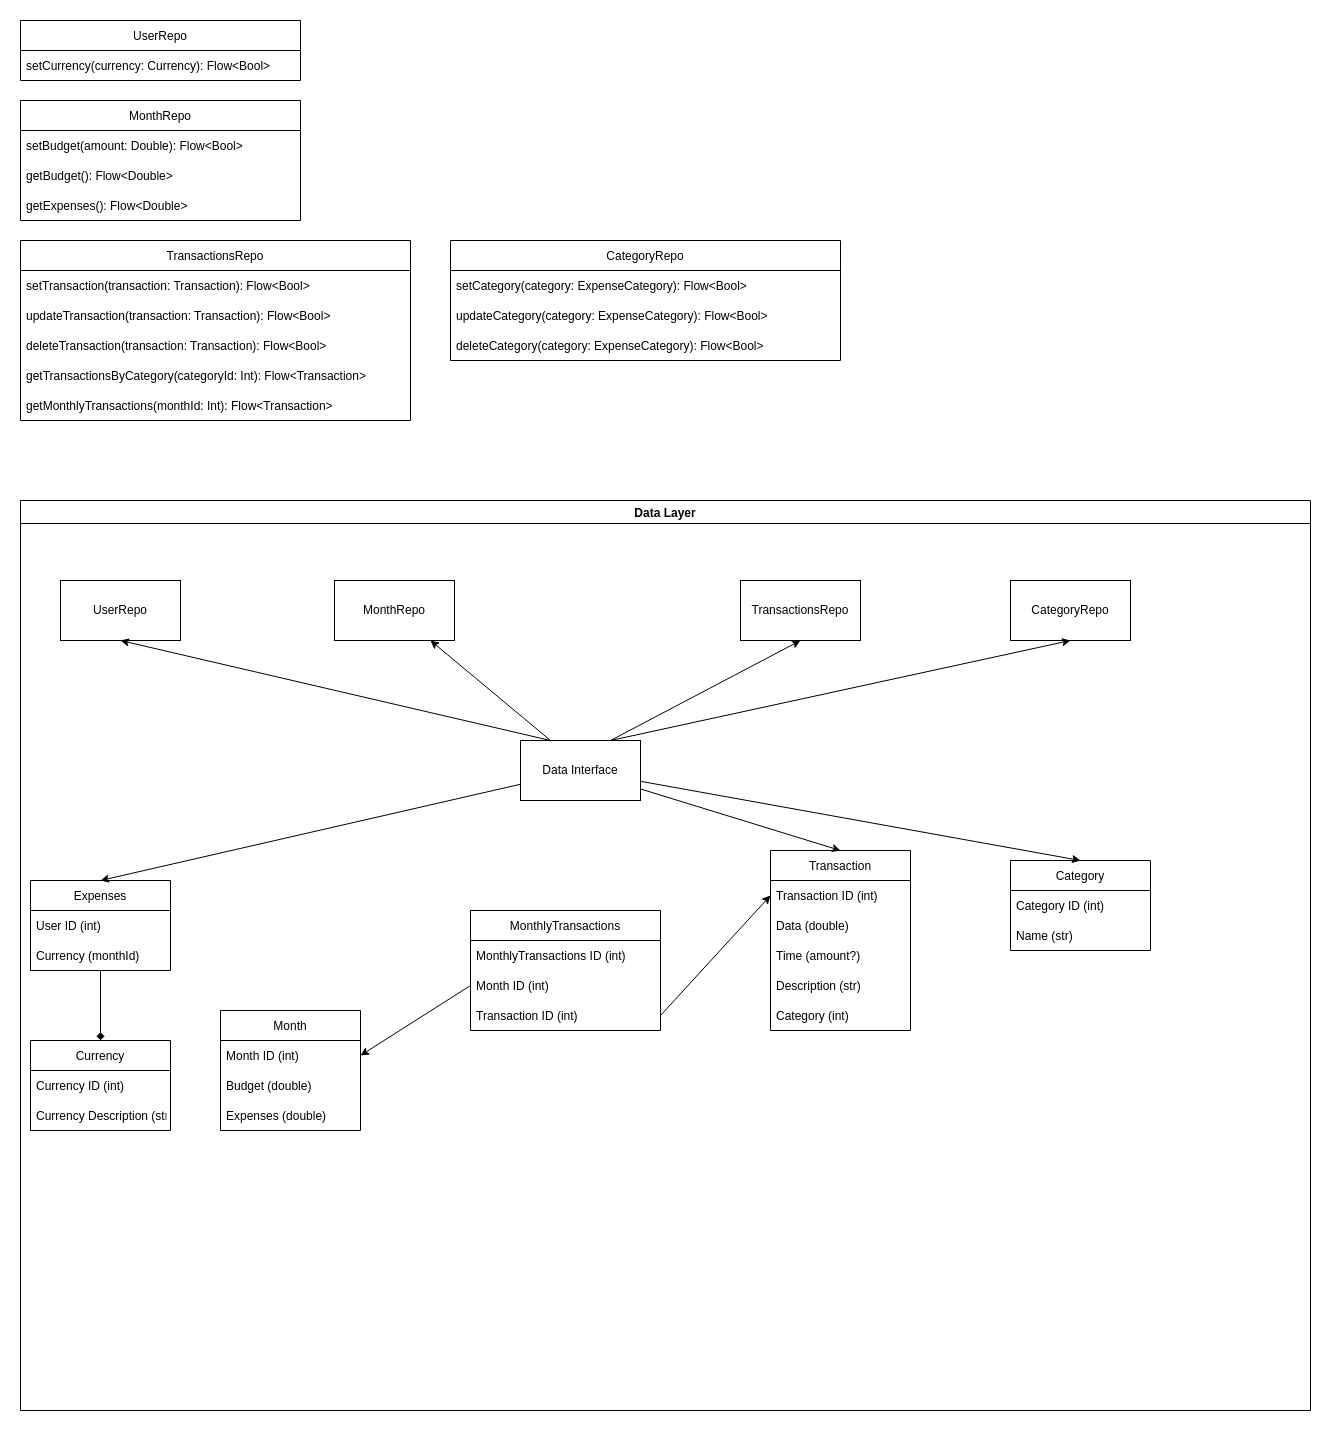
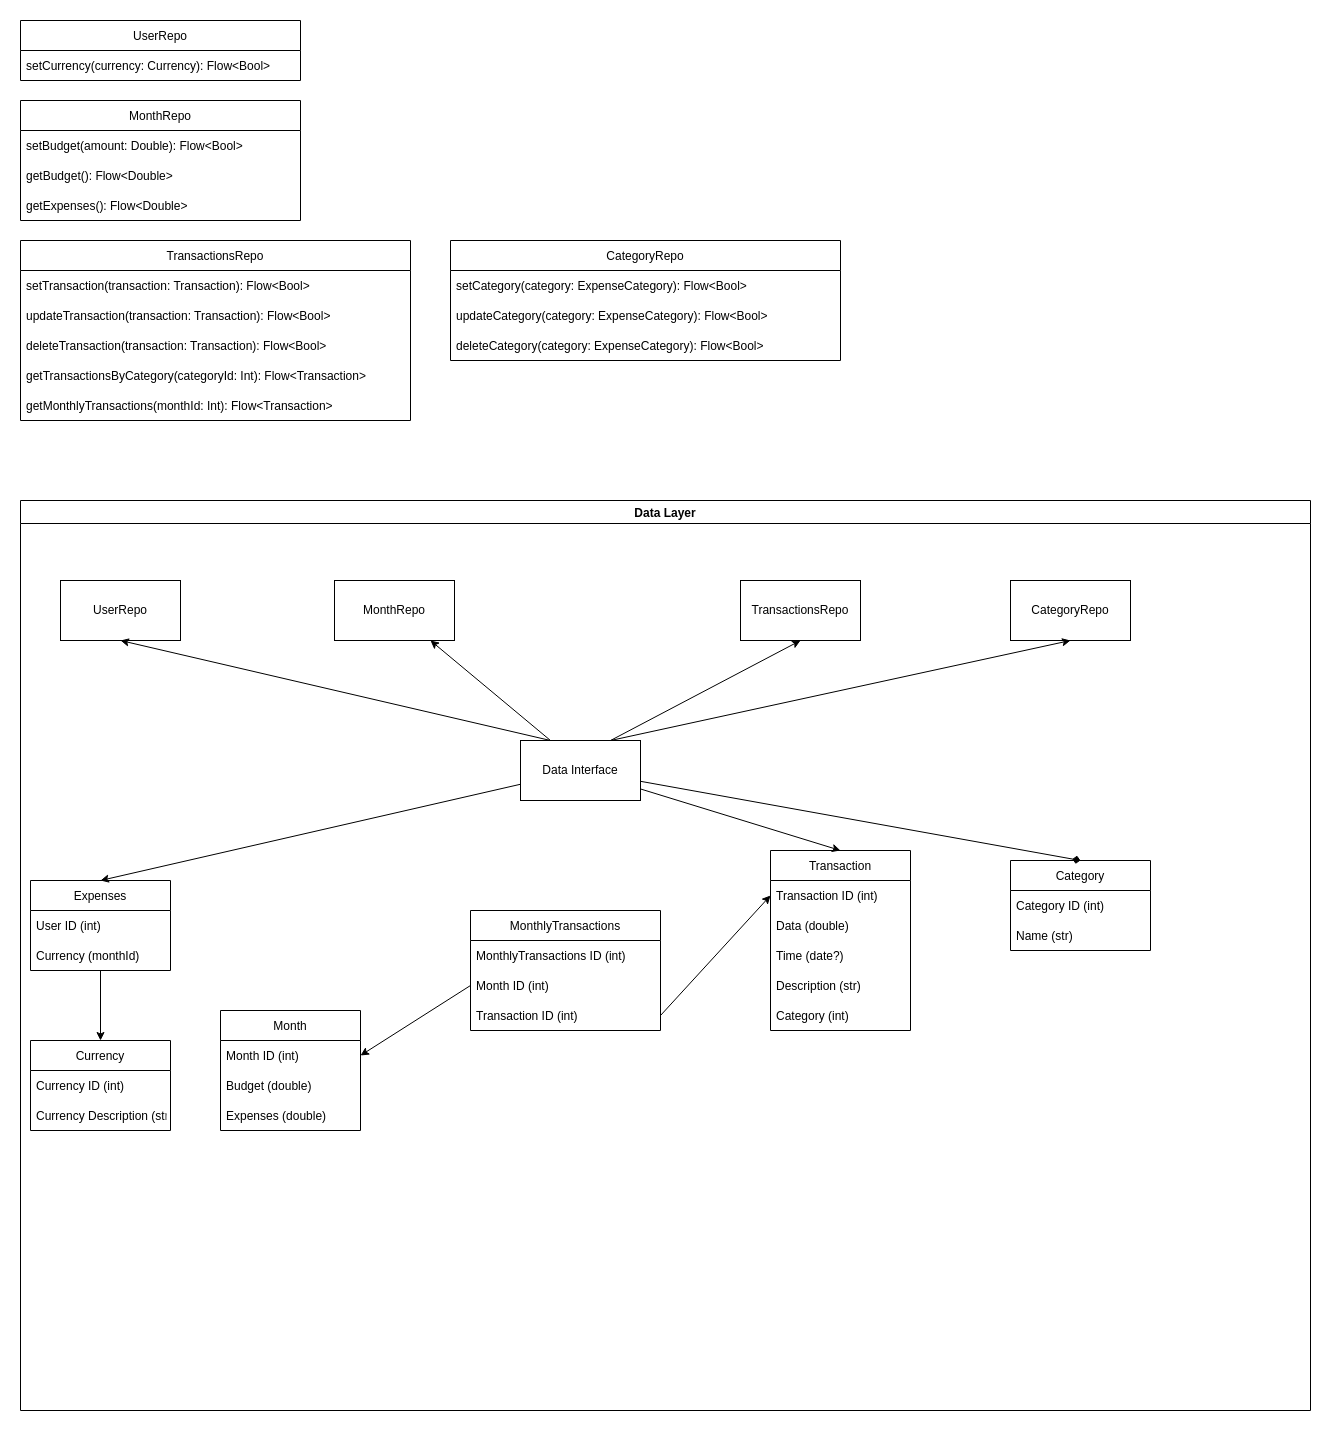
(1072, 859) -> (1071, 859)
(820, 956) -> (813, 956)
(101, 1032) -> (101, 1032)
